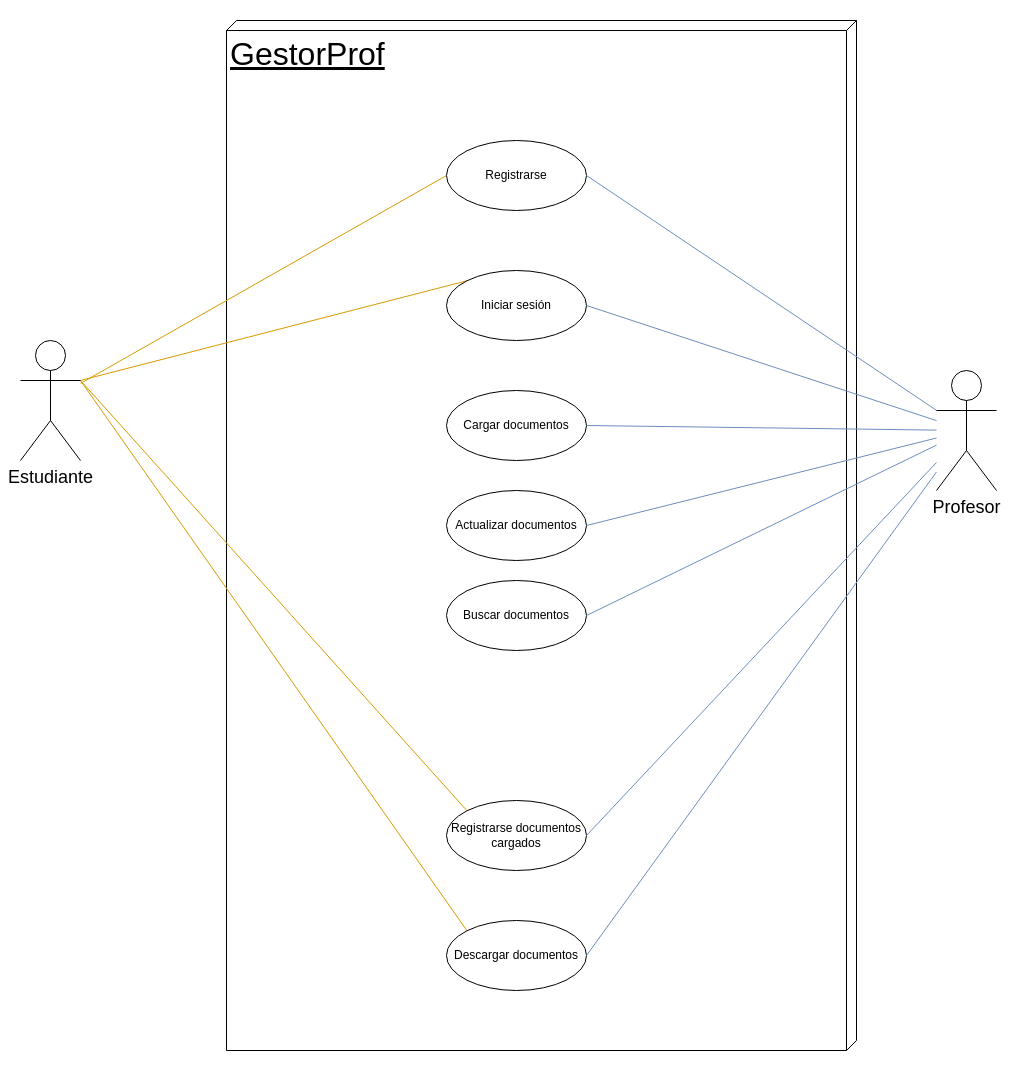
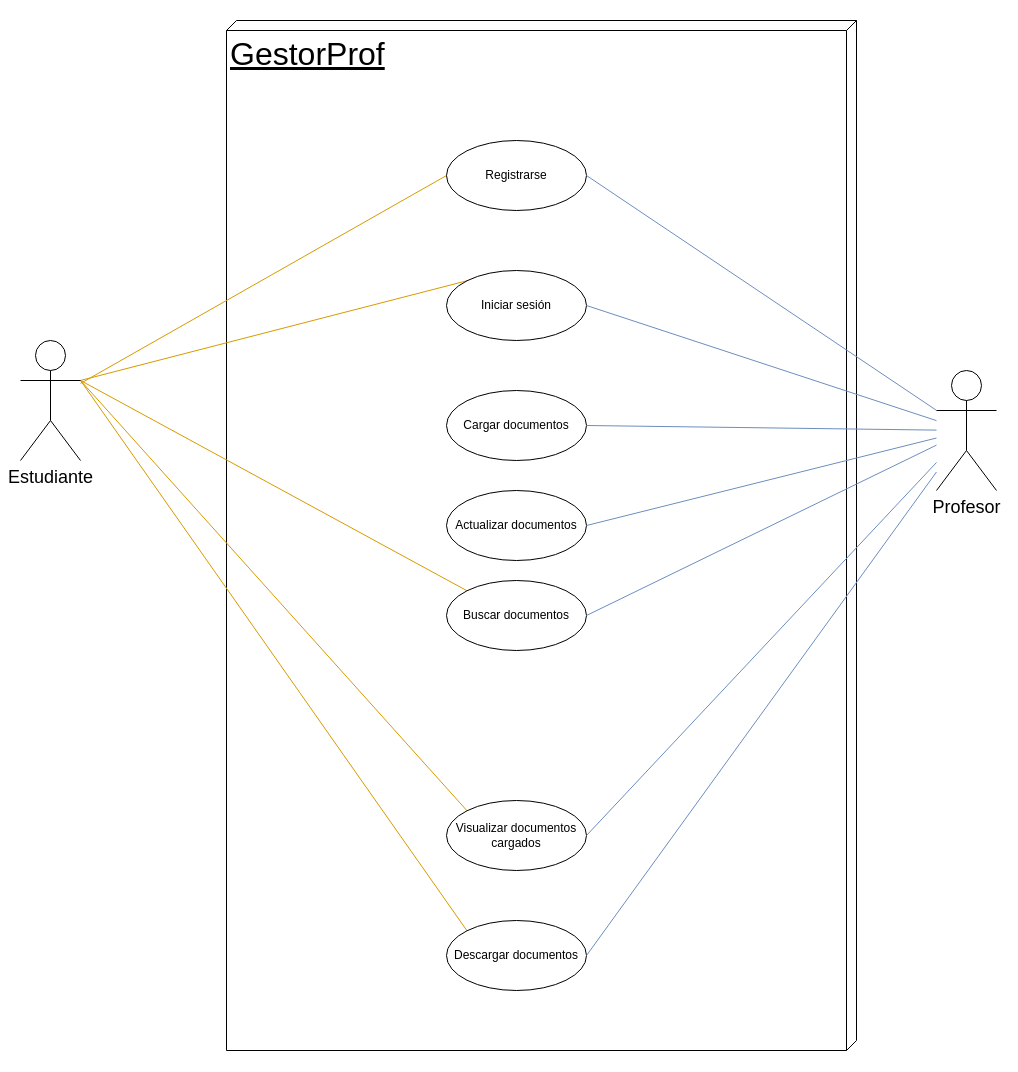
none -> (276, 487)
(517, 836) -> (517, 836)
